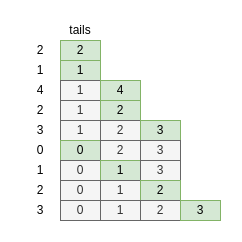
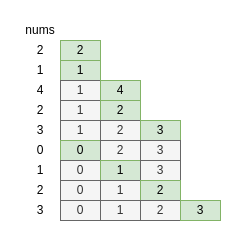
none -> (41, 31)
(81, 31) -> none
